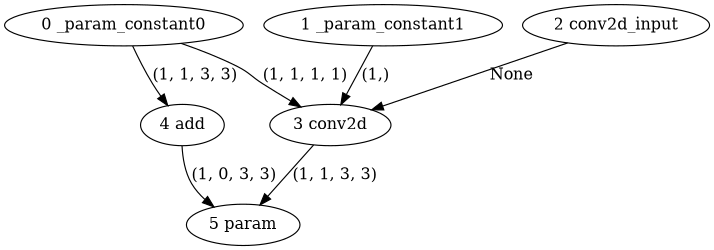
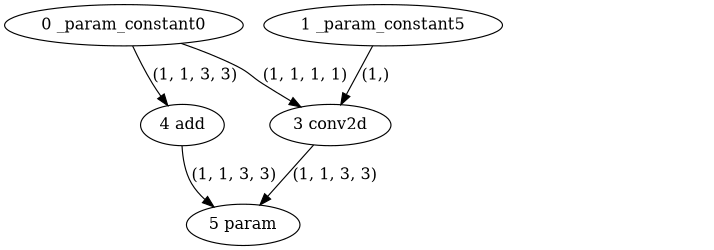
(383, 25) -> (383, 25)
(616, 25) -> none
(234, 175) -> (234, 175)
